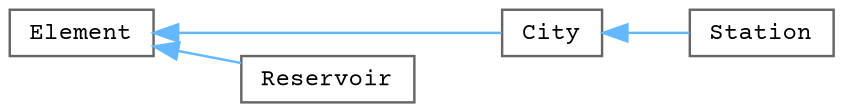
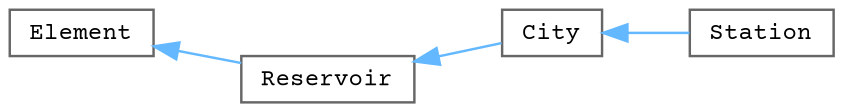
(340, 33) -> (470, 50)
